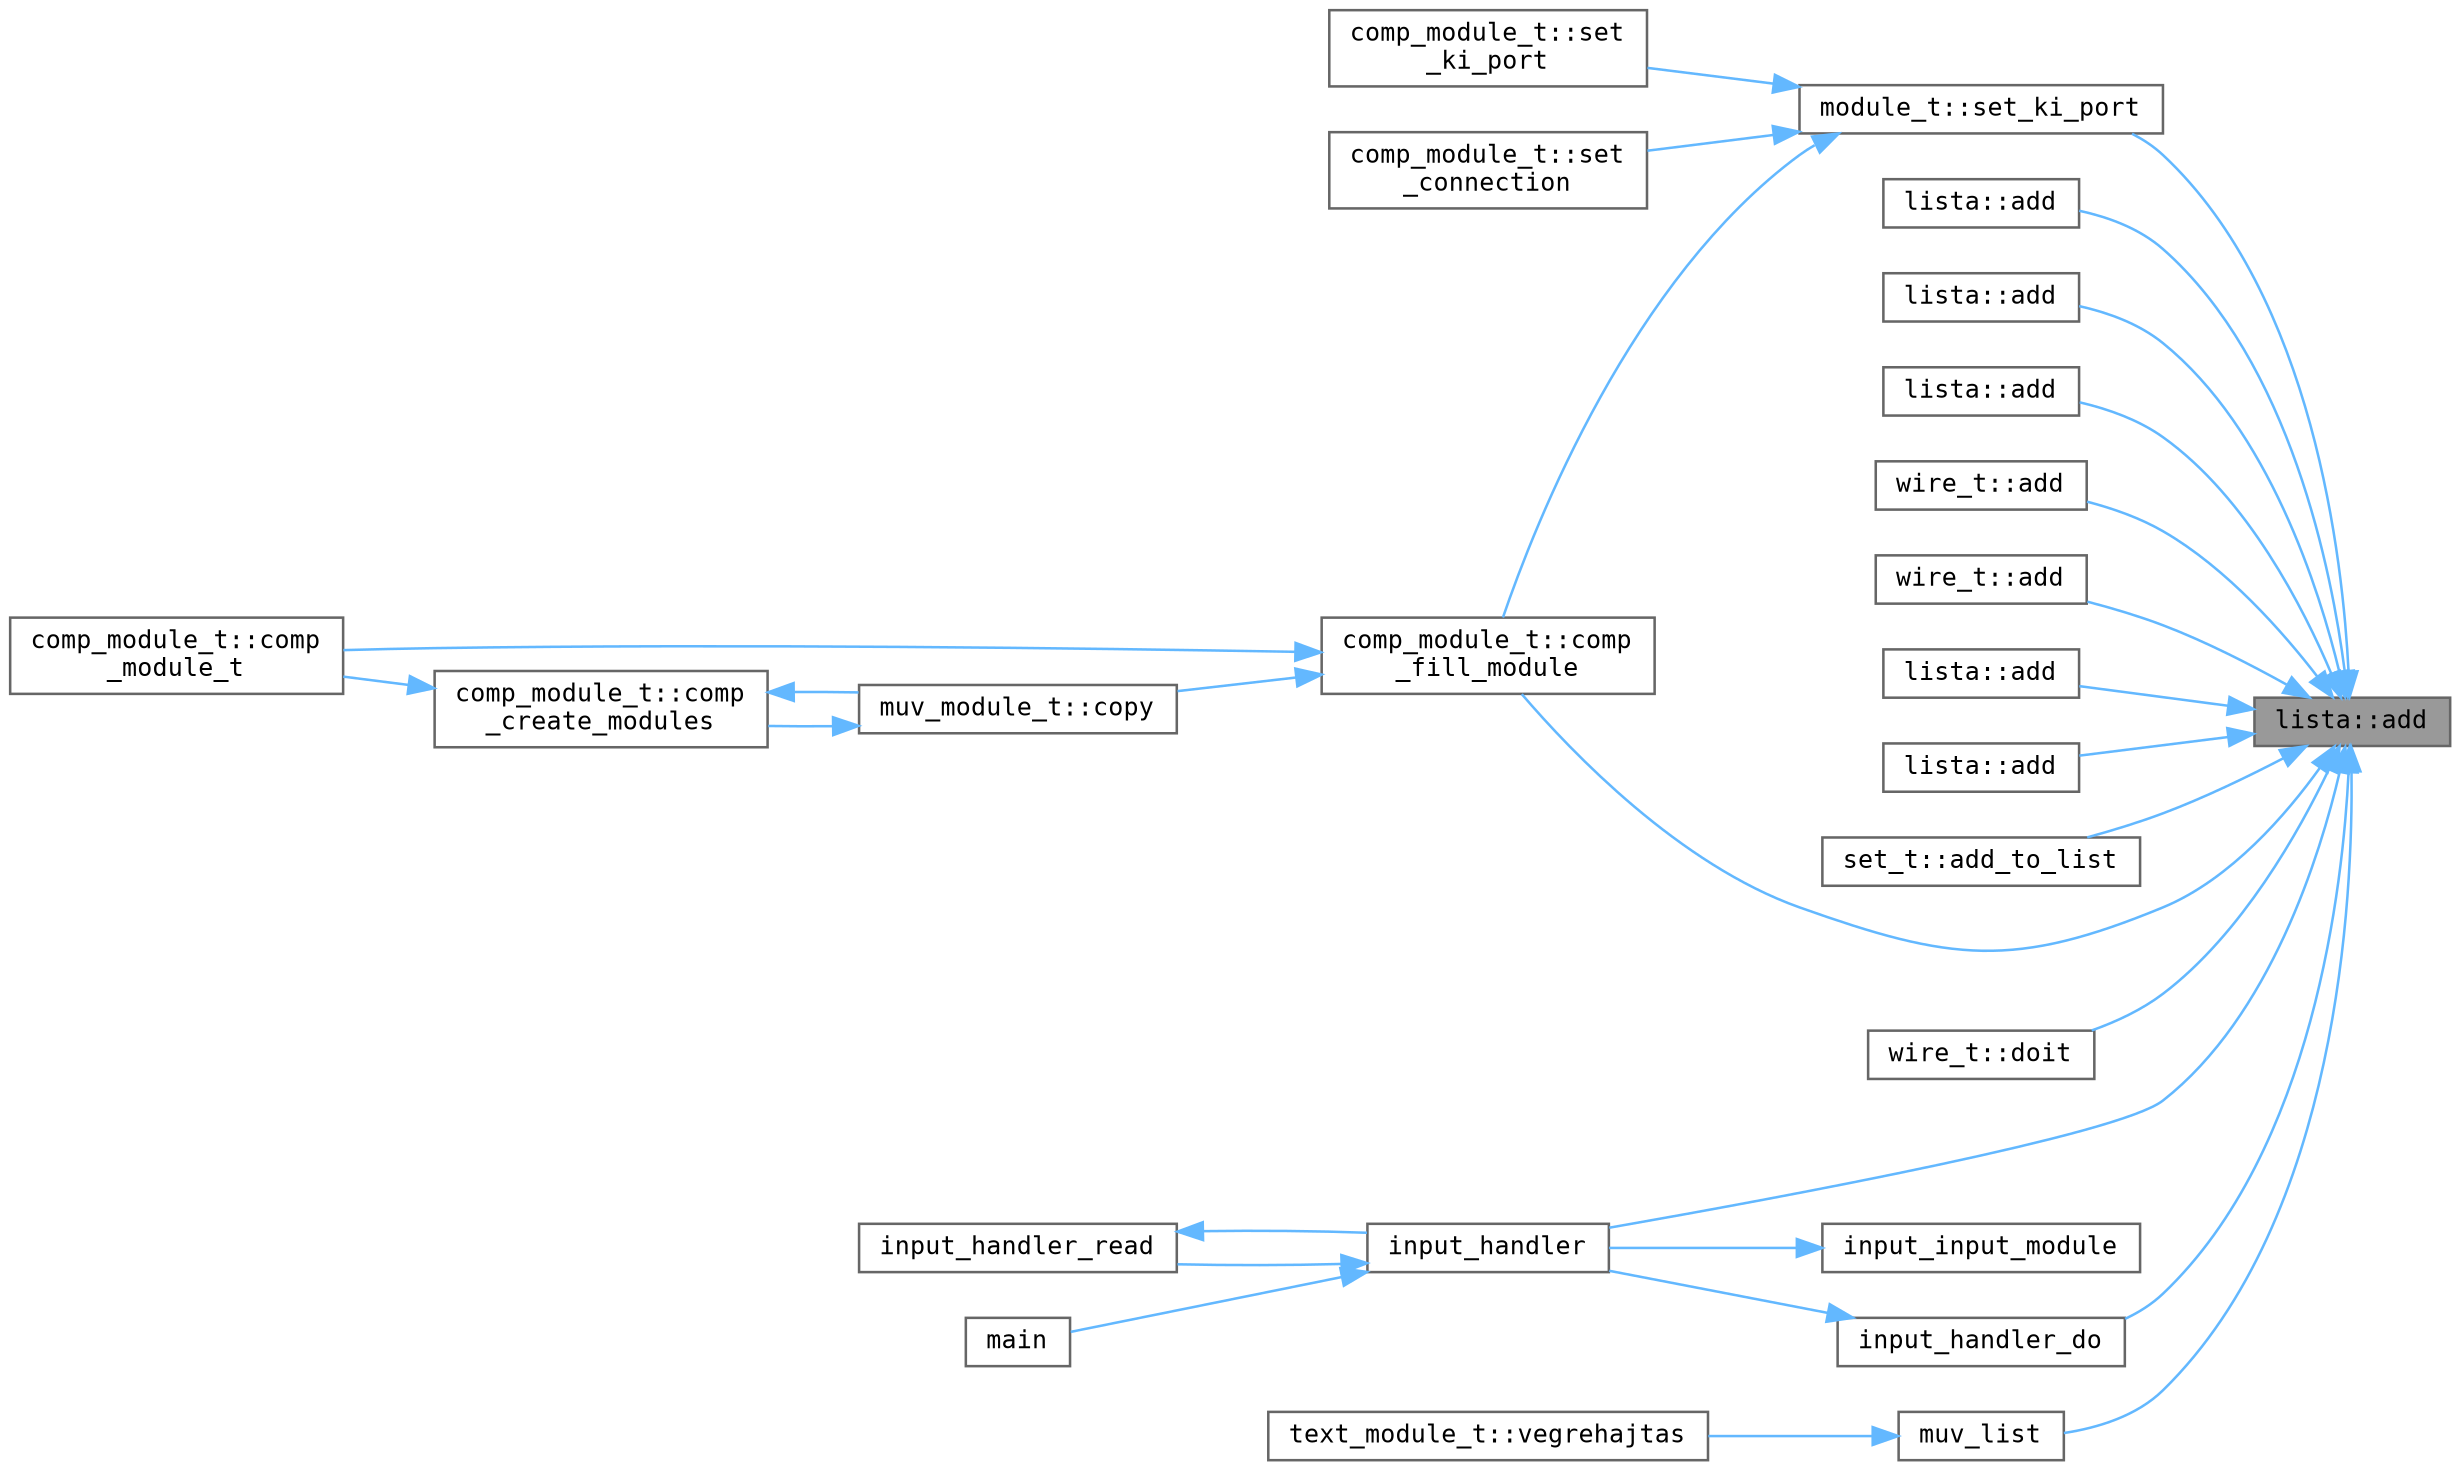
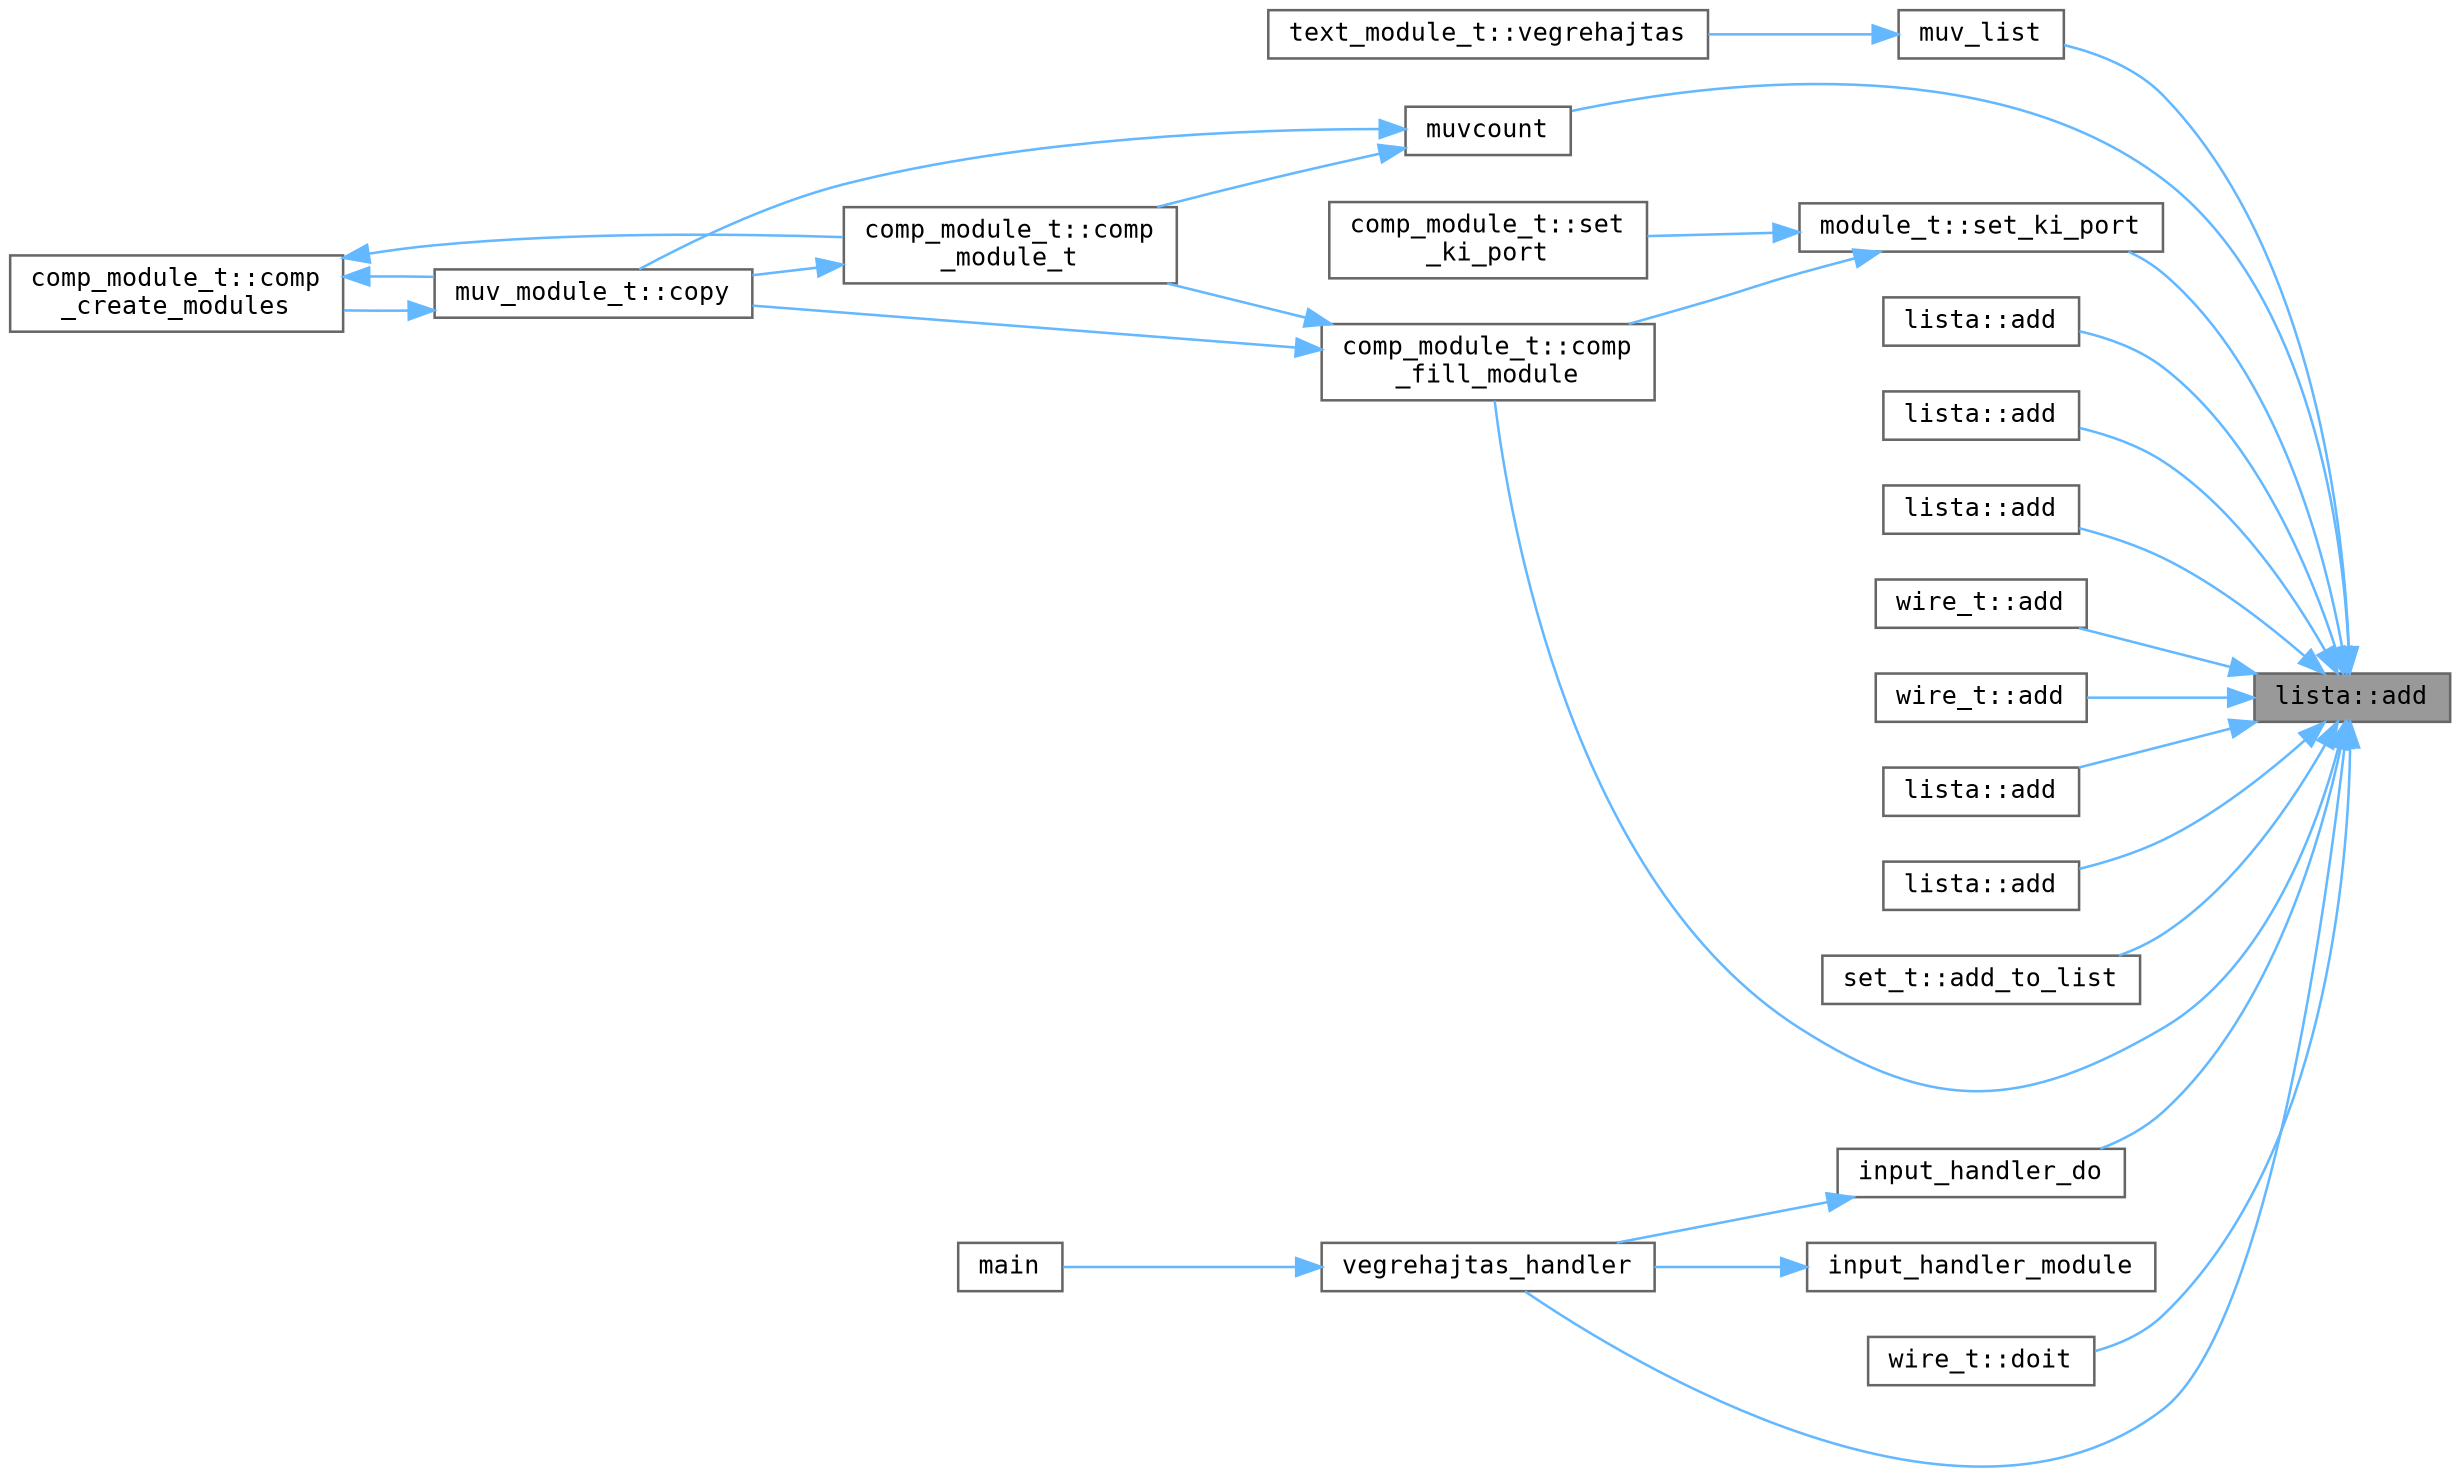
none -> (1488, 131)
(1488, 170) -> none
none -> (785, 271)
(1018, 1248) -> none
(1488, 1248) -> (1488, 1267)
(1981, 1248) -> (1981, 1267)
